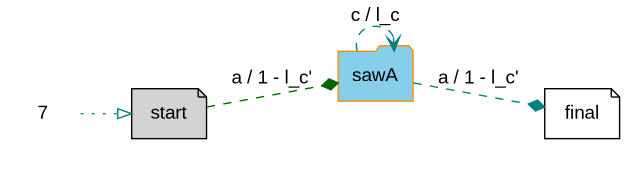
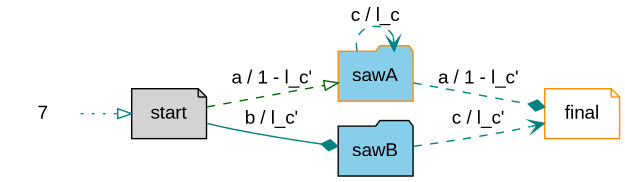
(266, 96) -> (266, 96)
(582, 114) -> (582, 114)
none -> (376, 151)
